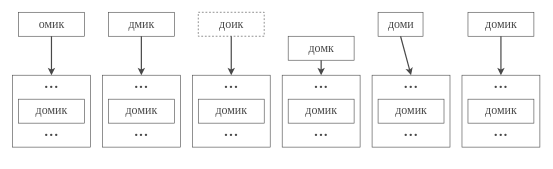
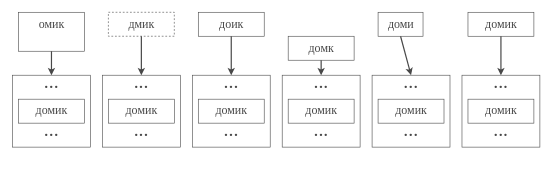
(51, 24) -> (51, 32)
(141, 24) -> (141, 24)
(231, 24) -> (231, 24)
